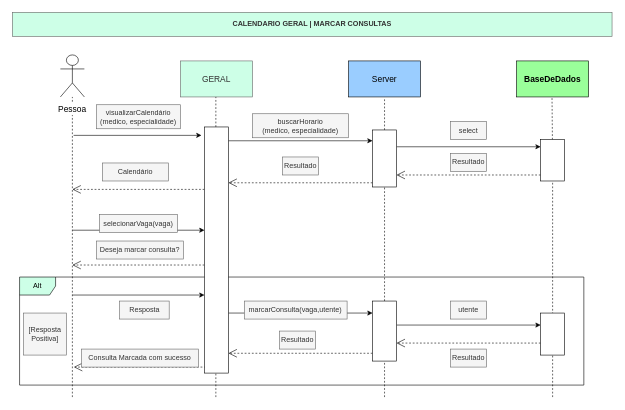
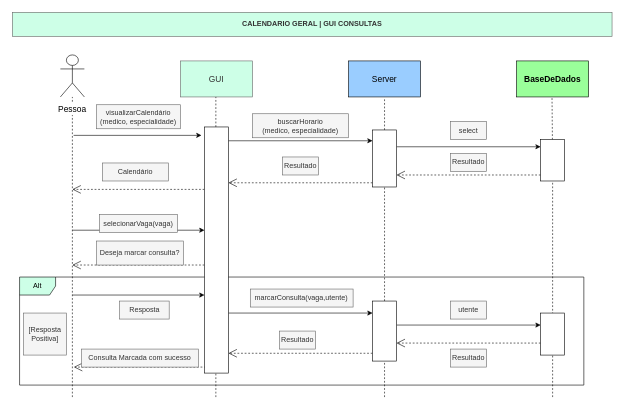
(312, 24) -> (312, 24)
(216, 79) -> (216, 79)
(140, 250) -> (140, 253)
(296, 310) -> (302, 298)
